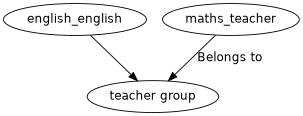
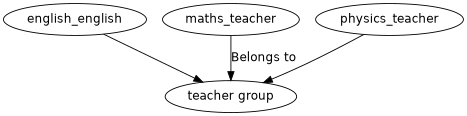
none -> (390, 19)
